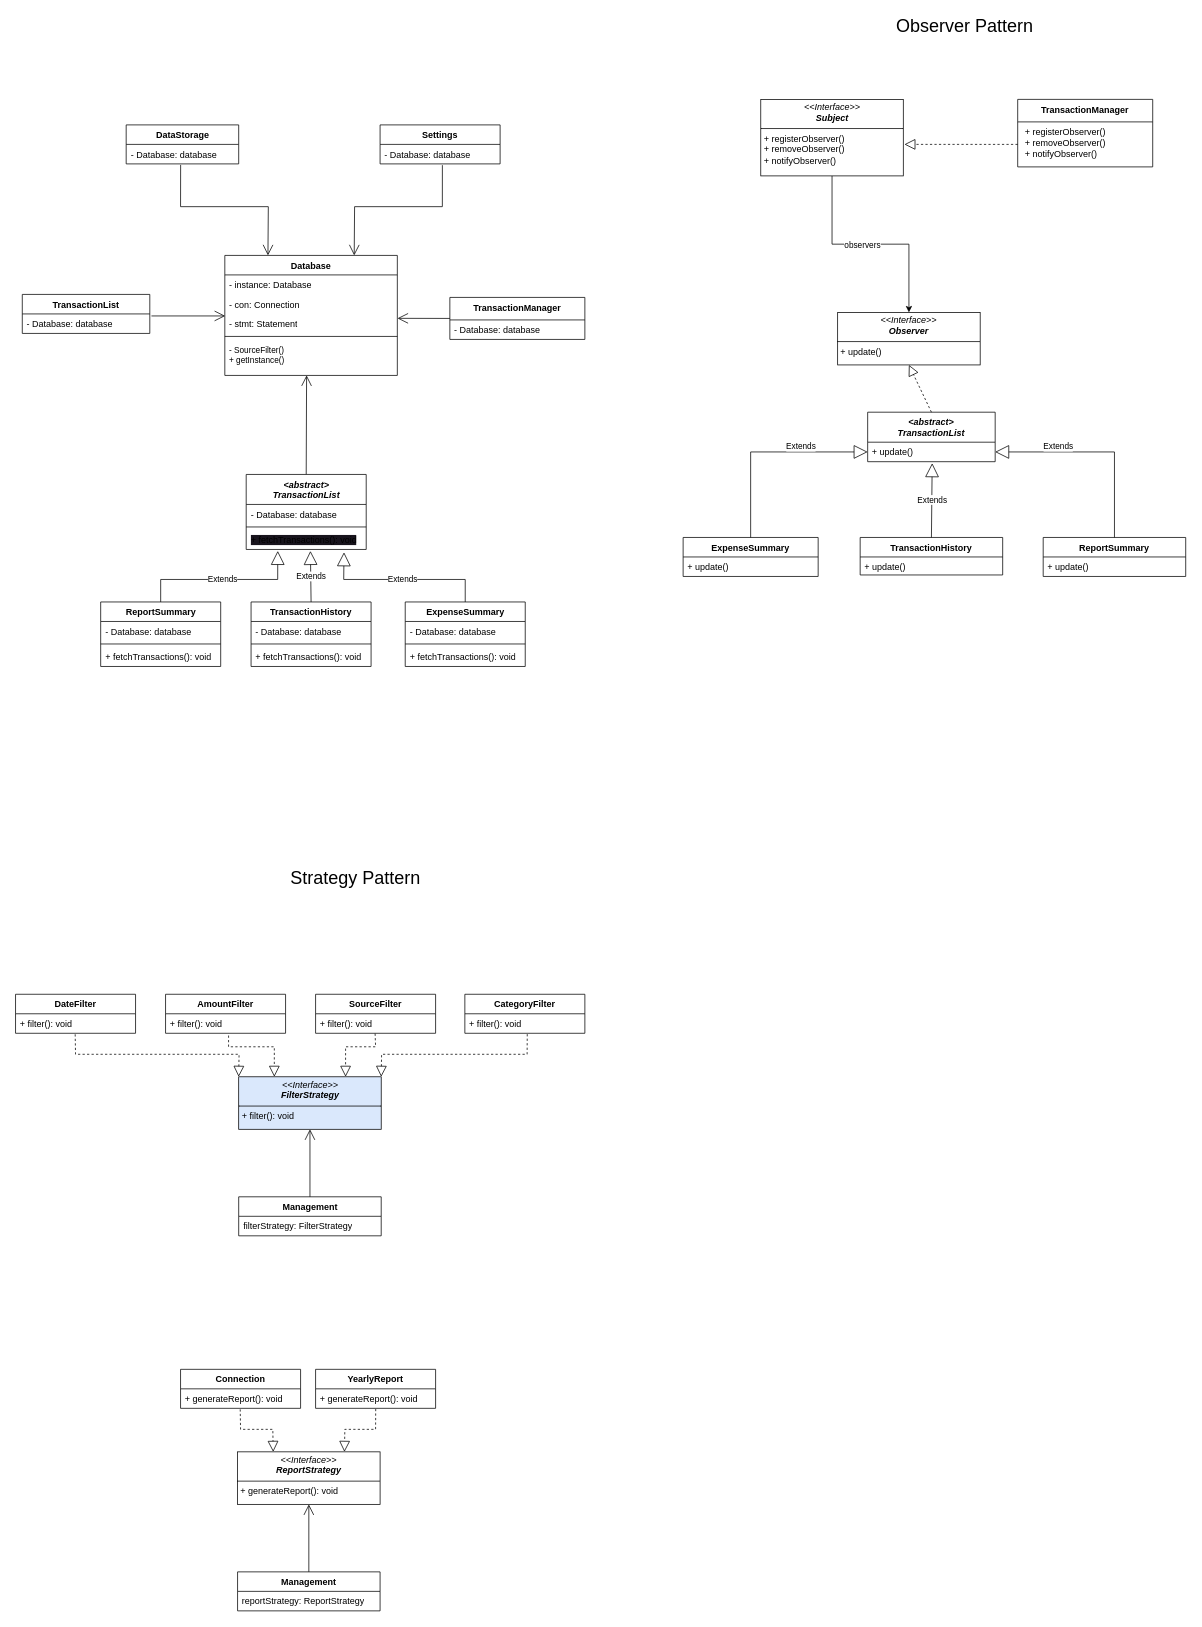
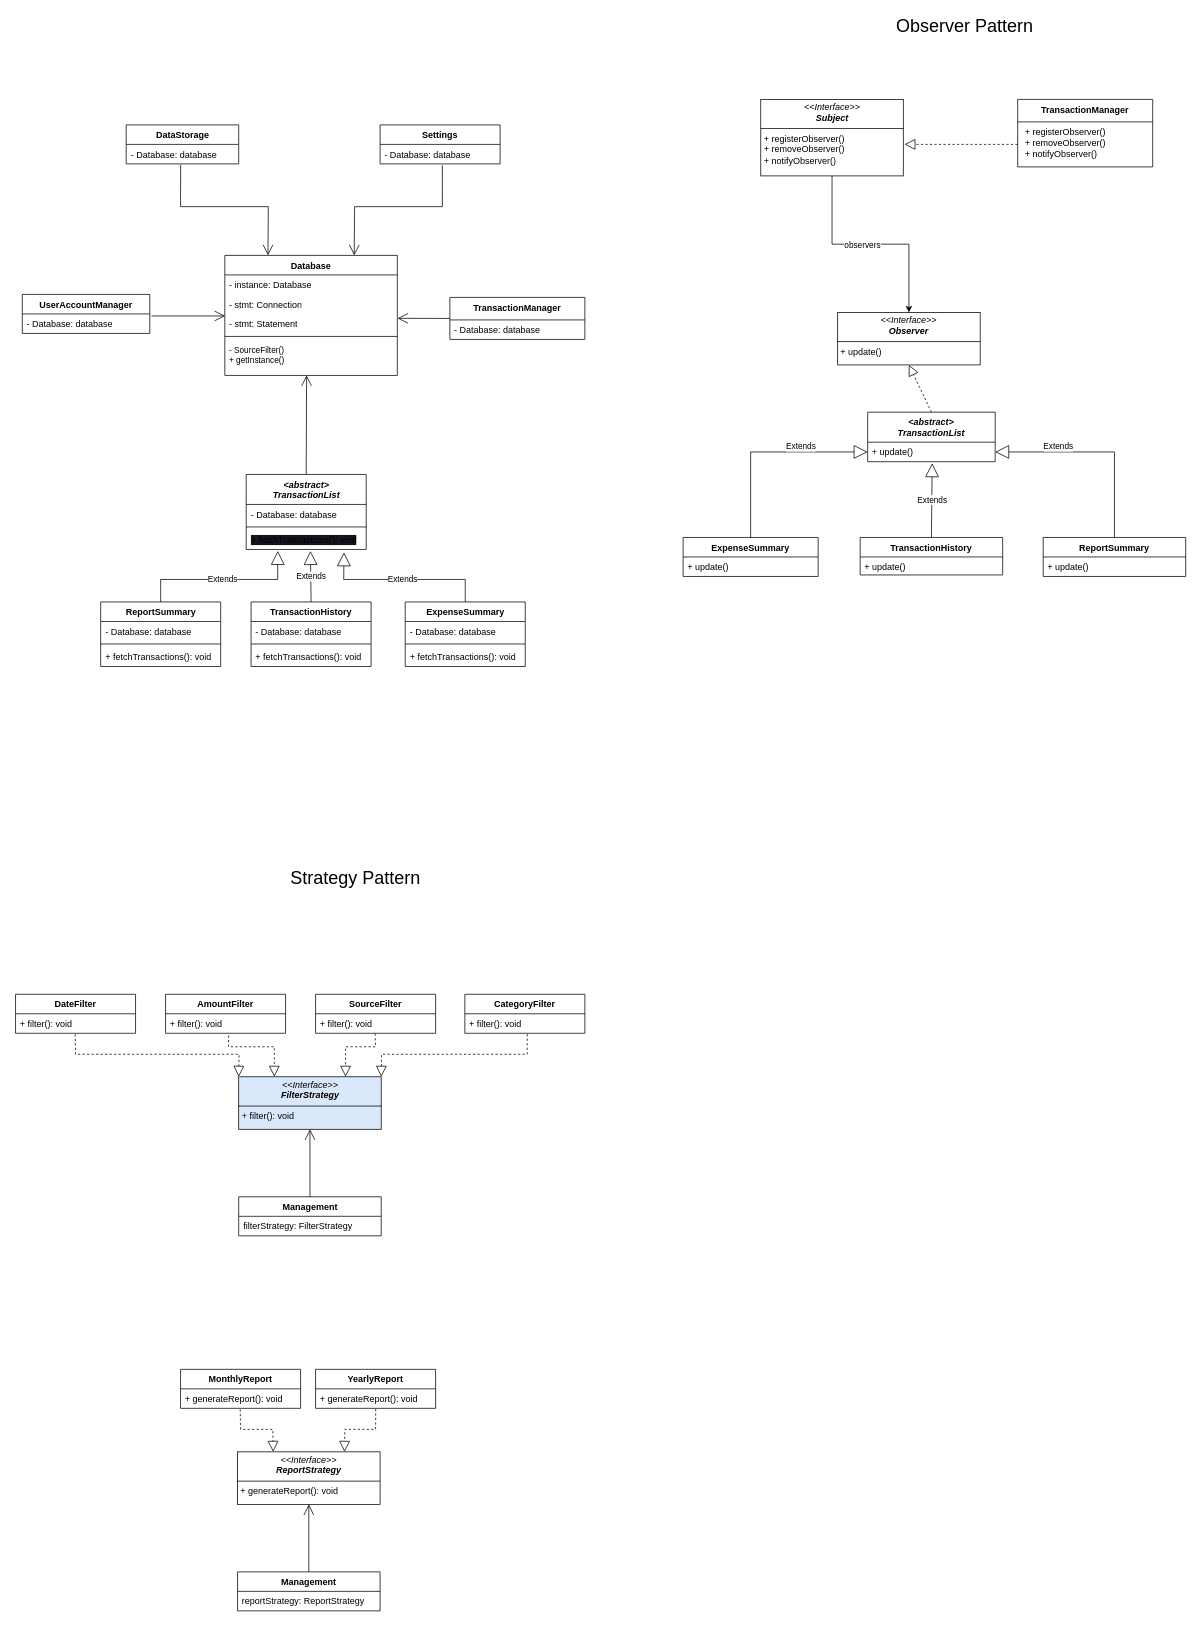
(86, 305) -> (86, 305)
(267, 305) -> (270, 305)
(240, 1380) -> (240, 1380)
